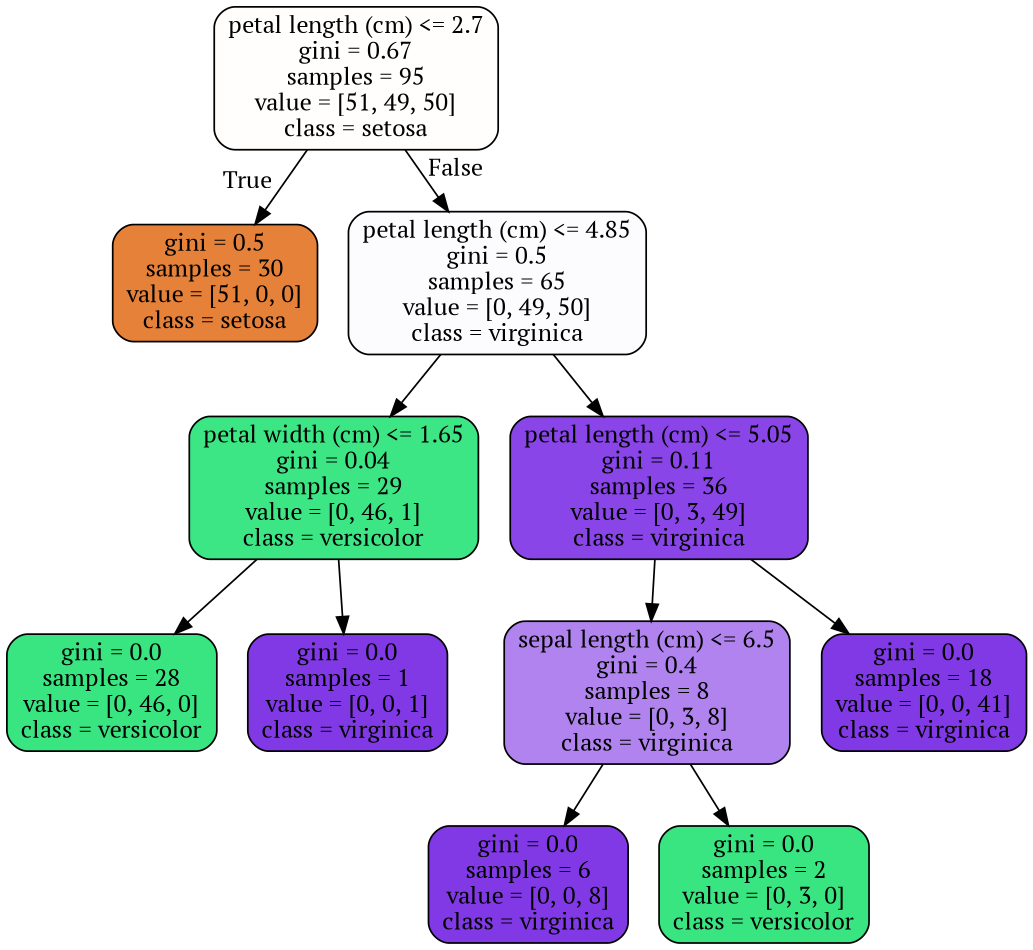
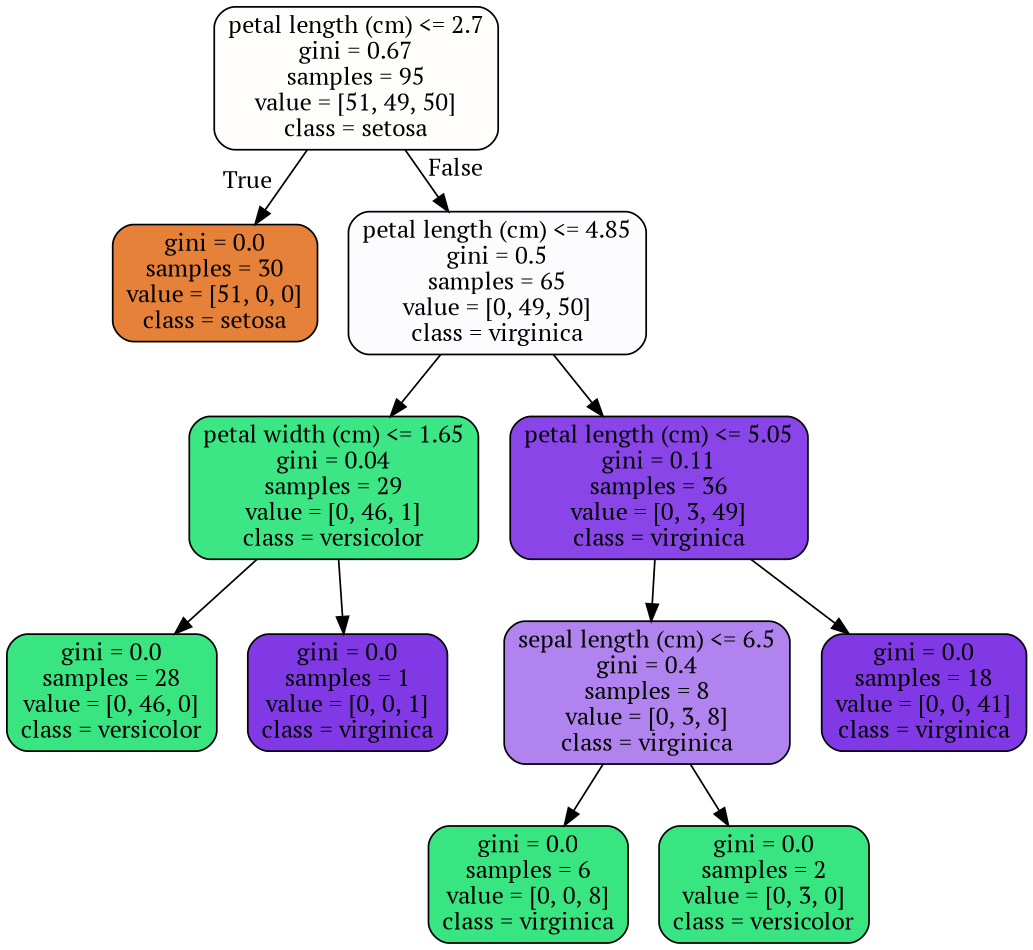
(215, 283) -> (215, 283)
(528, 885) -> (528, 885)
